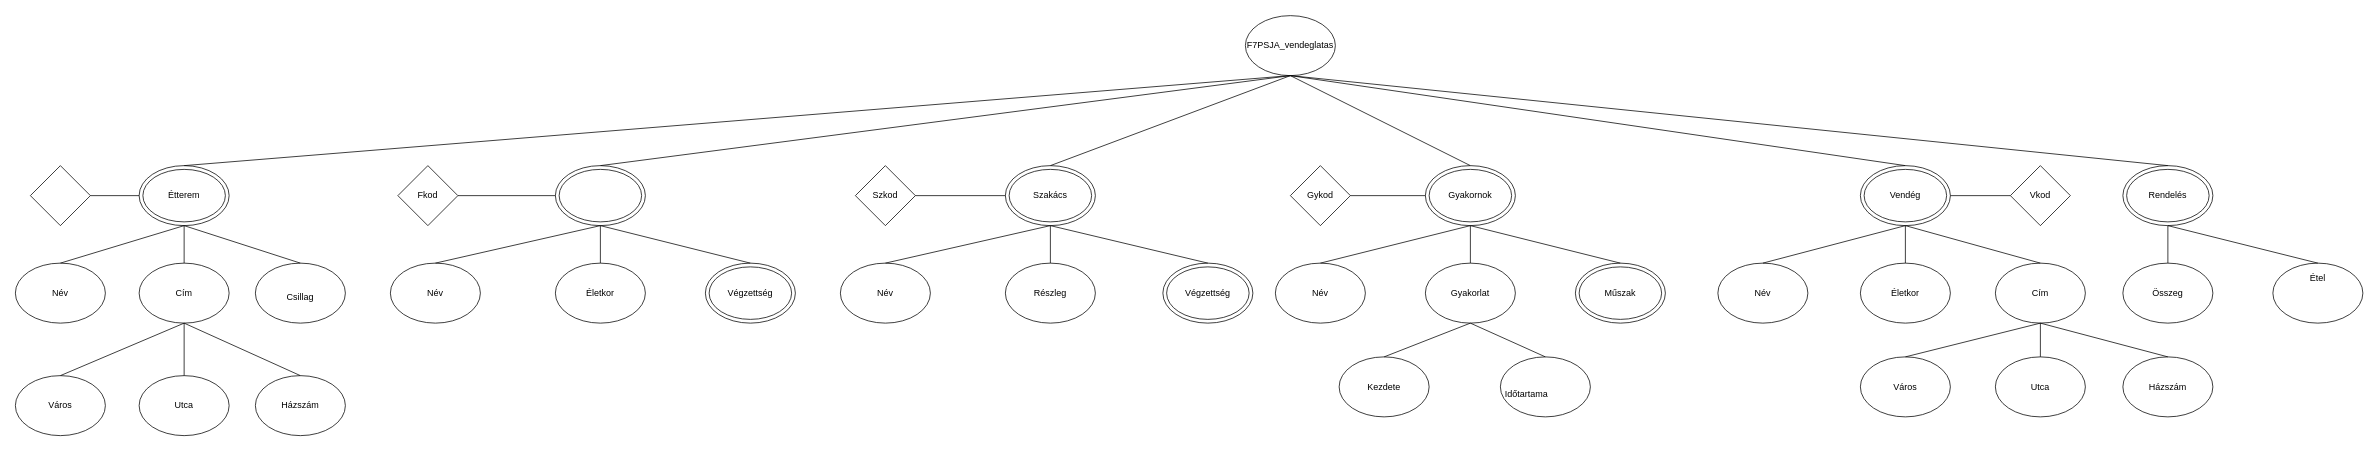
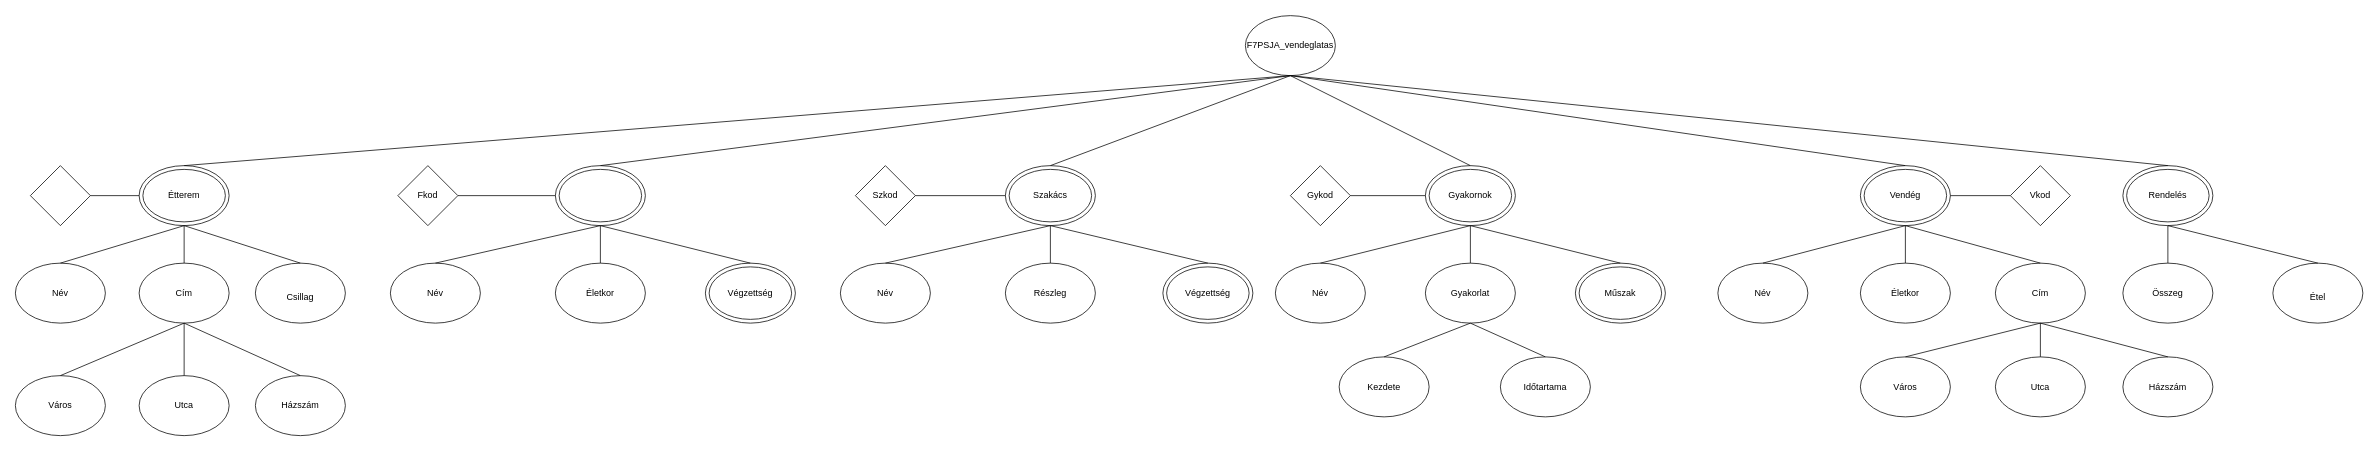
(2318, 278) -> (2318, 297)
(1527, 394) -> (1545, 387)
